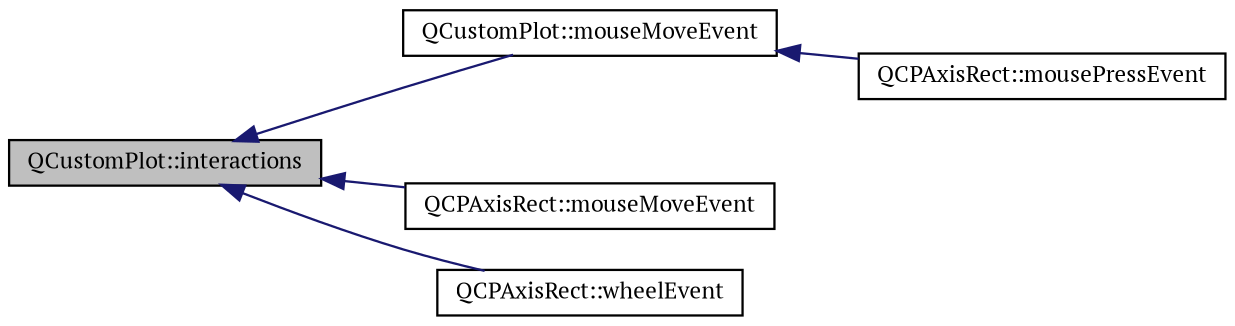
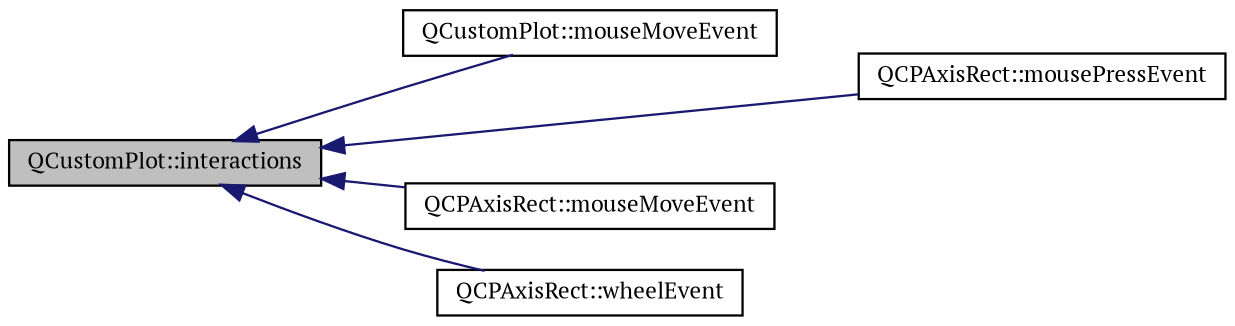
(829, 56) -> (601, 120)
